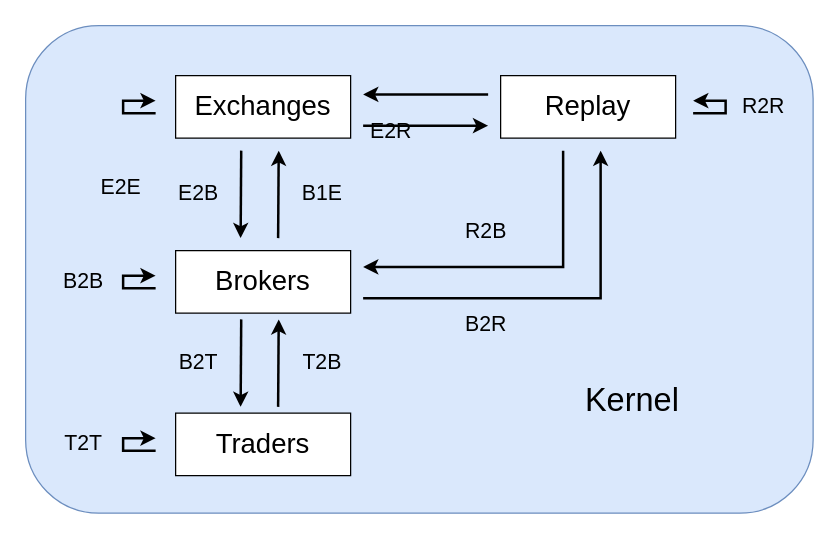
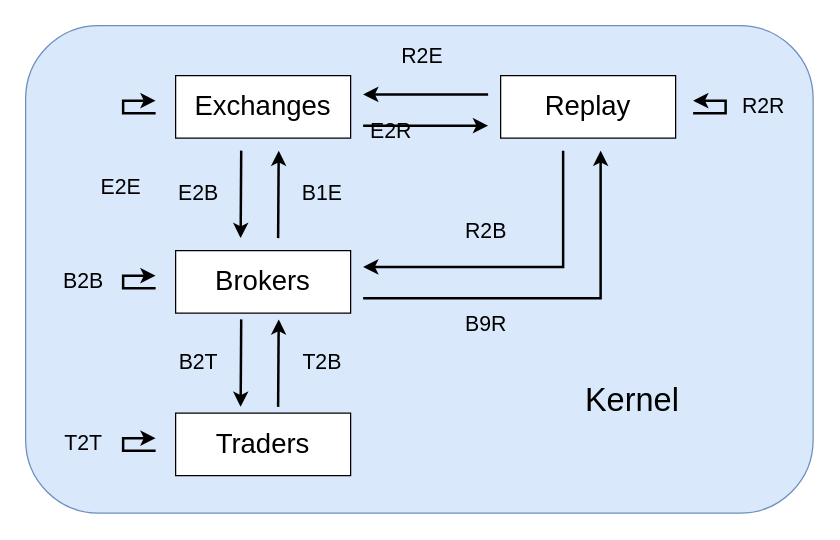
none -> (422, 57)
(486, 326) -> (486, 326)
